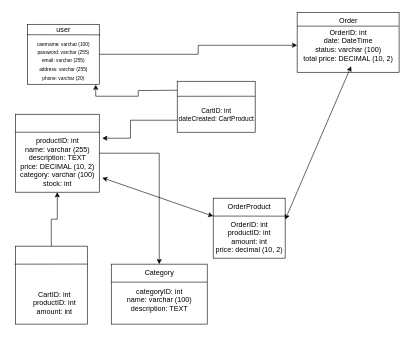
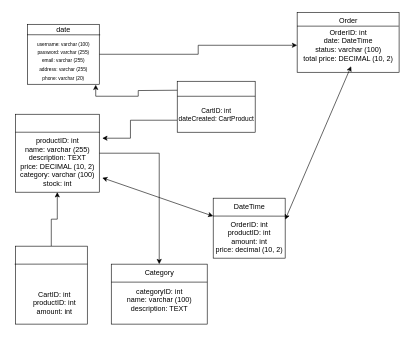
(64, 30) -> (64, 30)
(250, 207) -> (250, 207)
